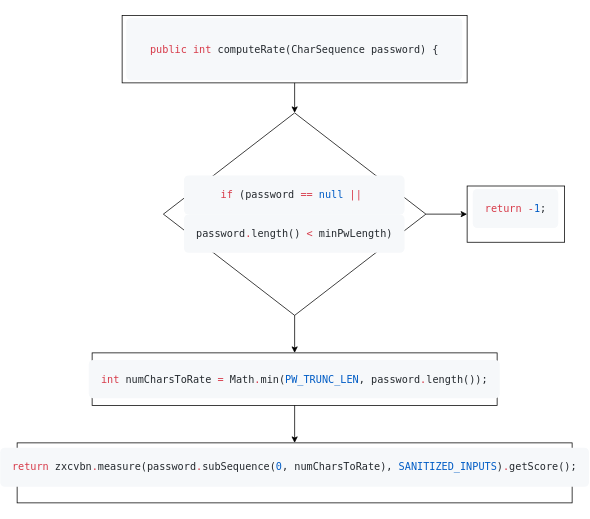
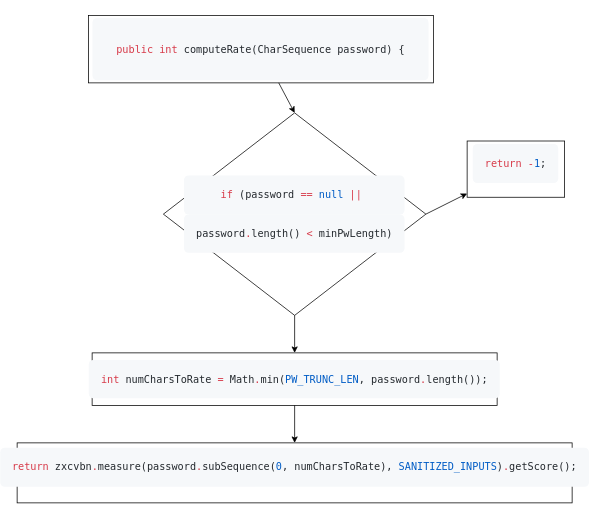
(294, 49) -> (261, 49)
(516, 214) -> (516, 169)
